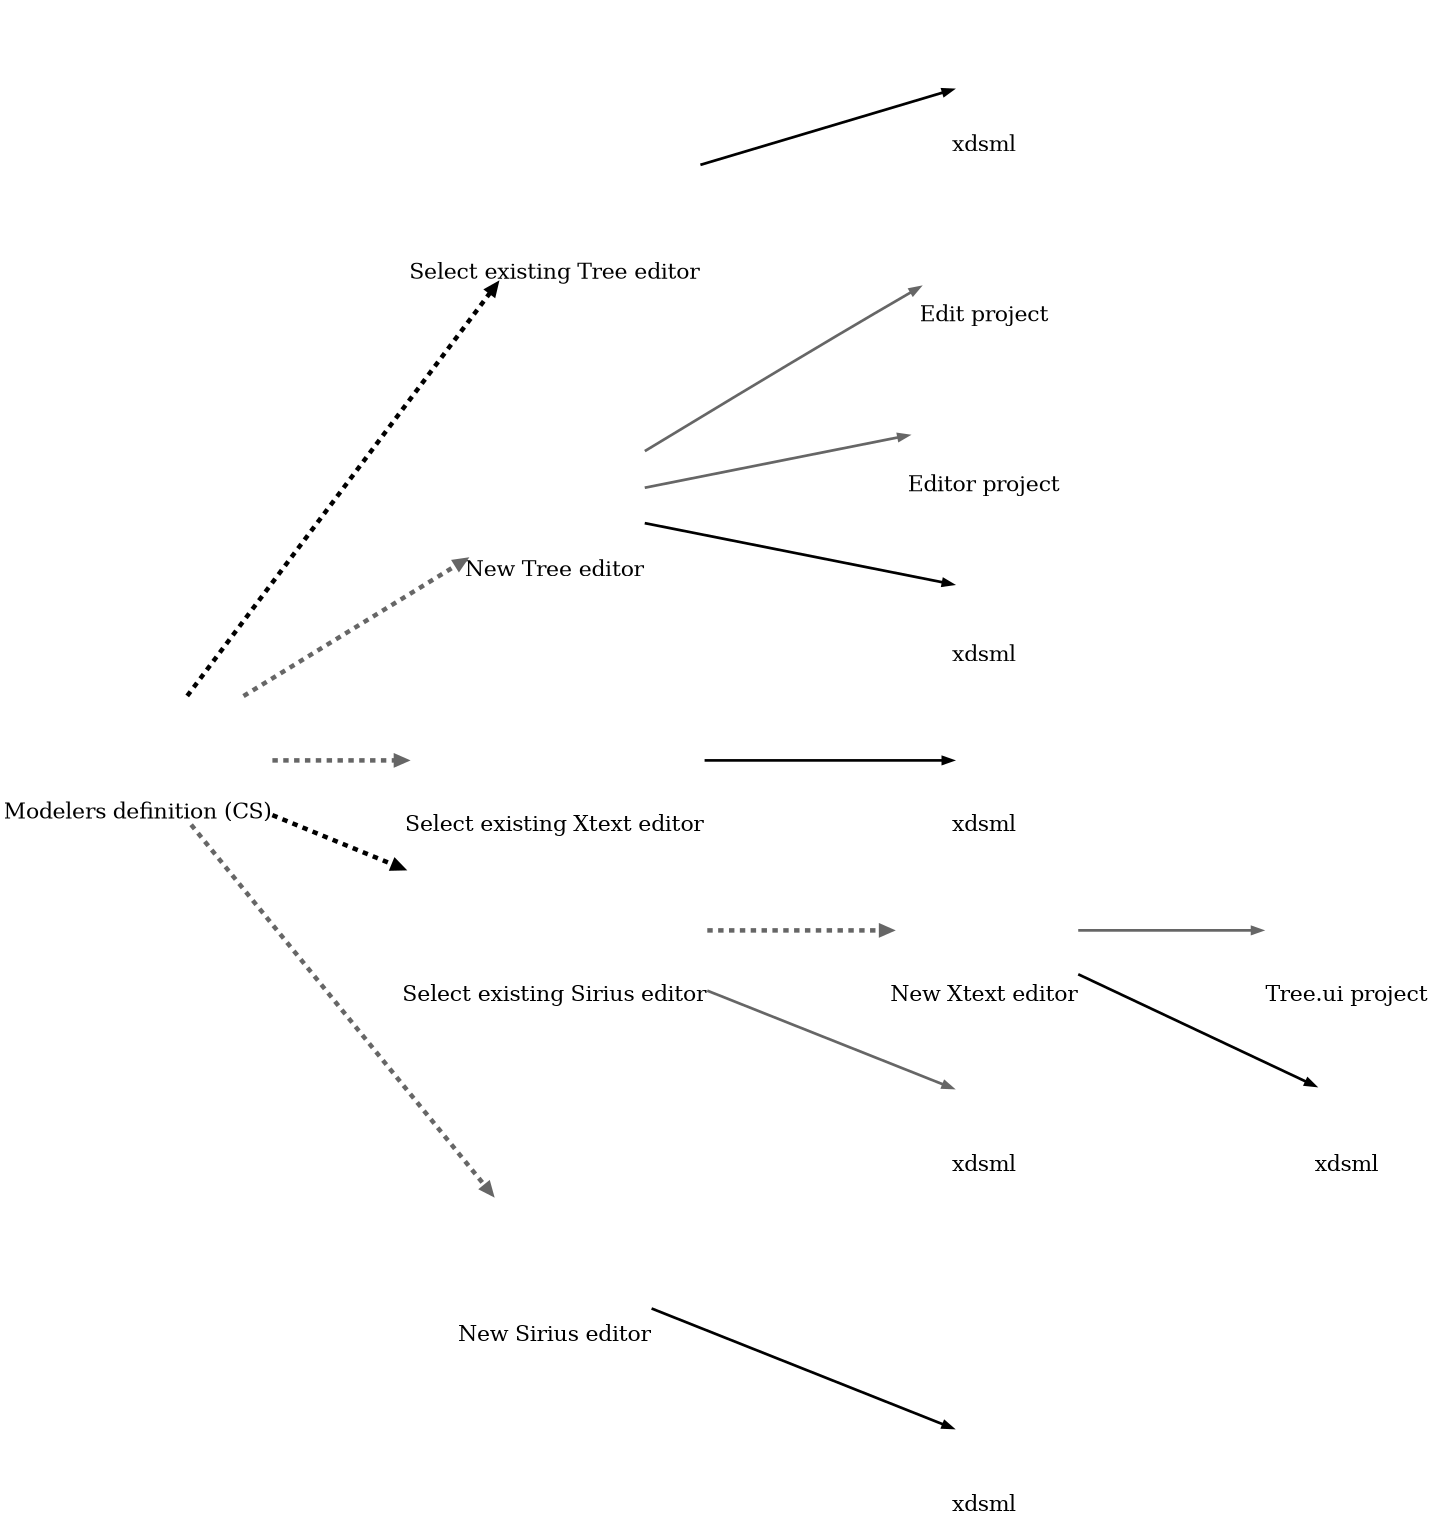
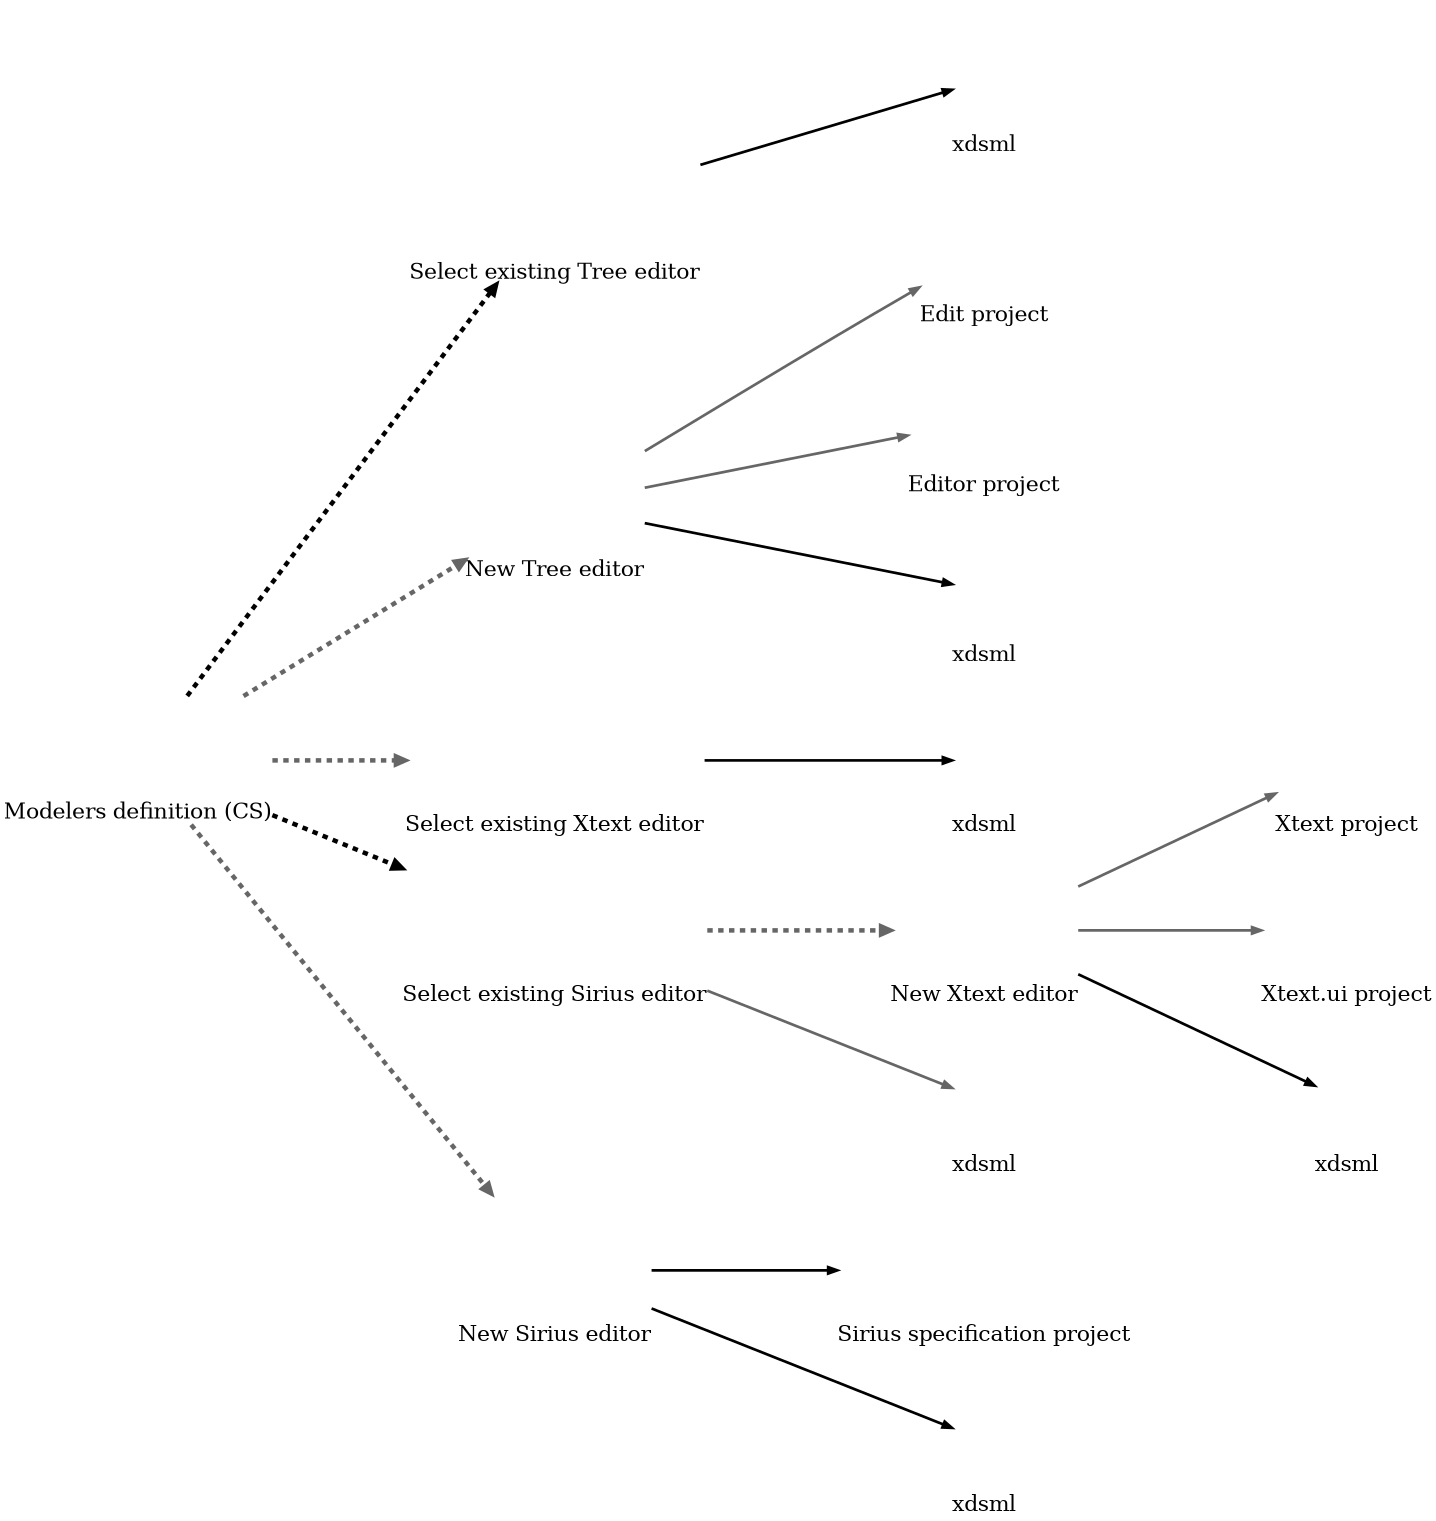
none -> (1347, 760)
(1347, 930) -> (1347, 930)
none -> (984, 1270)
